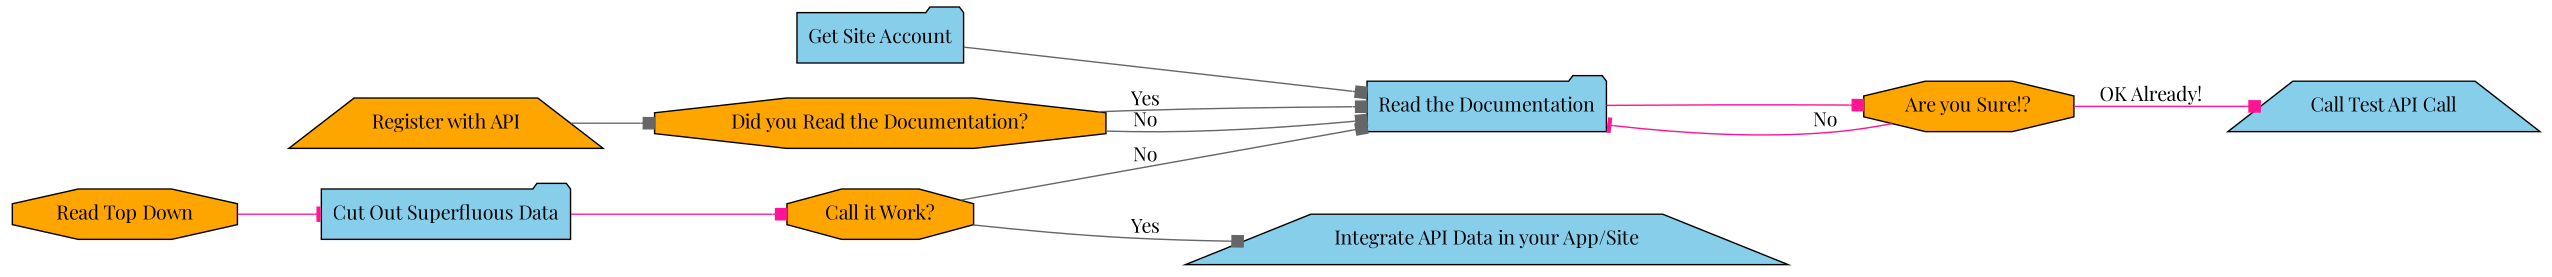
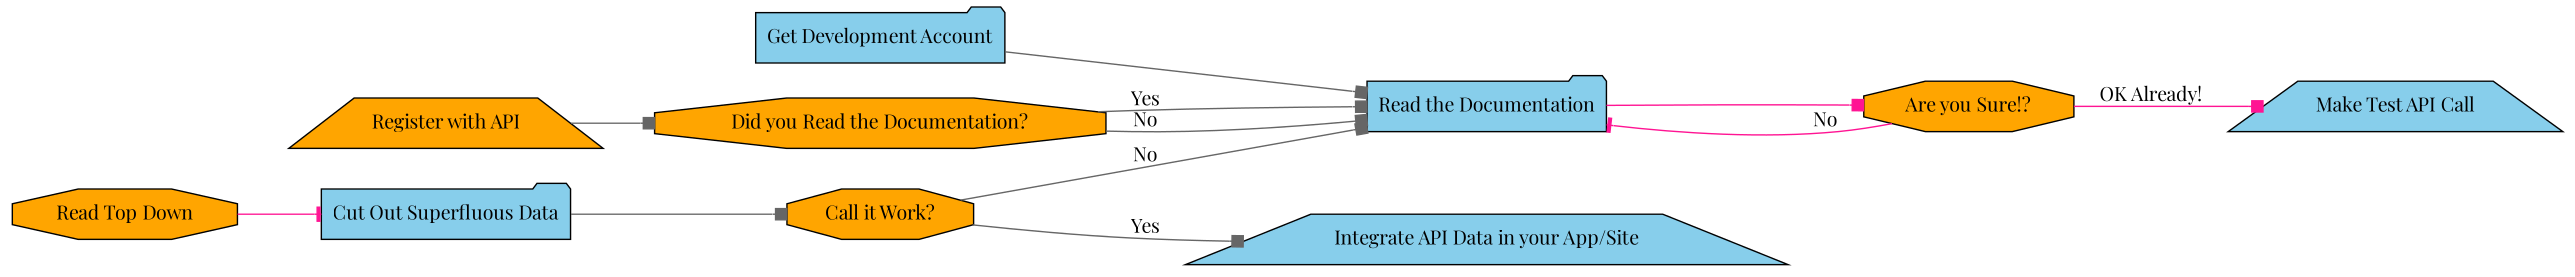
(880, 38) -> (880, 38)
(2384, 106) -> (2396, 106)
(672, 214) -> (672, 214)
